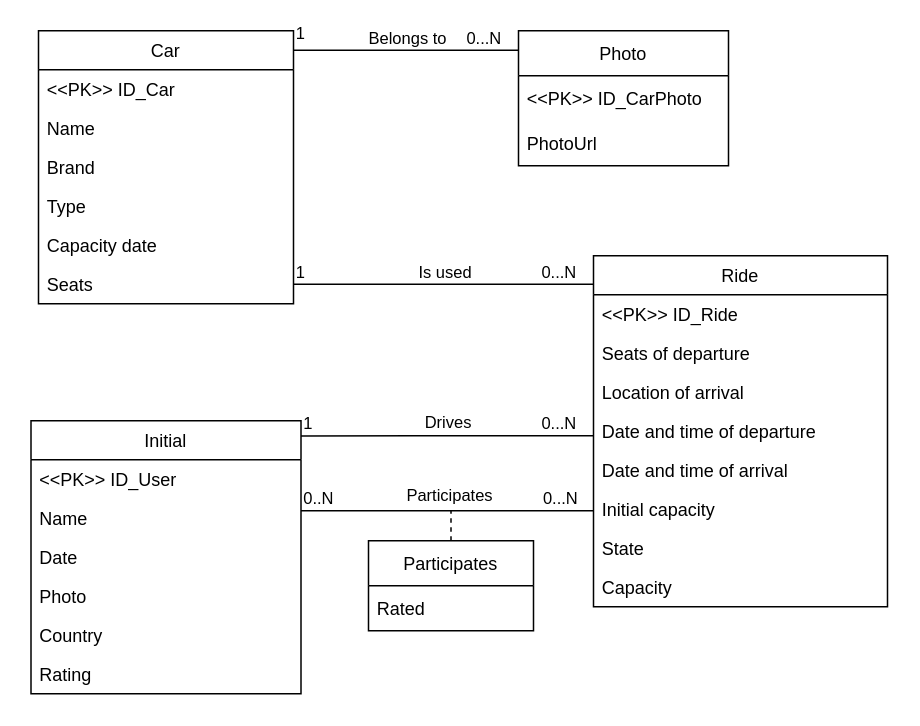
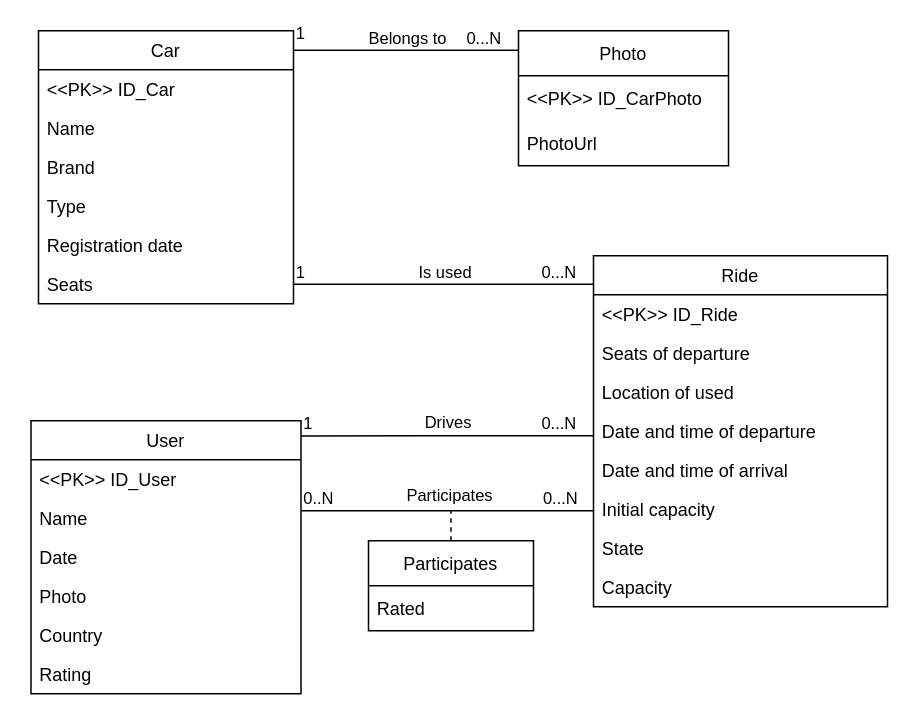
(107, 246) -> (125, 246)
(686, 393) -> (675, 393)
(165, 441) -> (165, 441)
